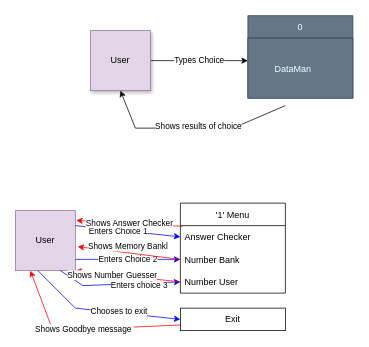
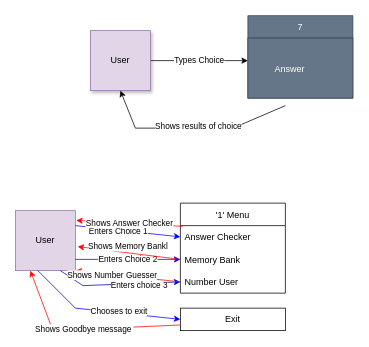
(300, 27) -> (300, 27)
(270, 68) -> (267, 68)
(211, 260) -> (211, 260)
